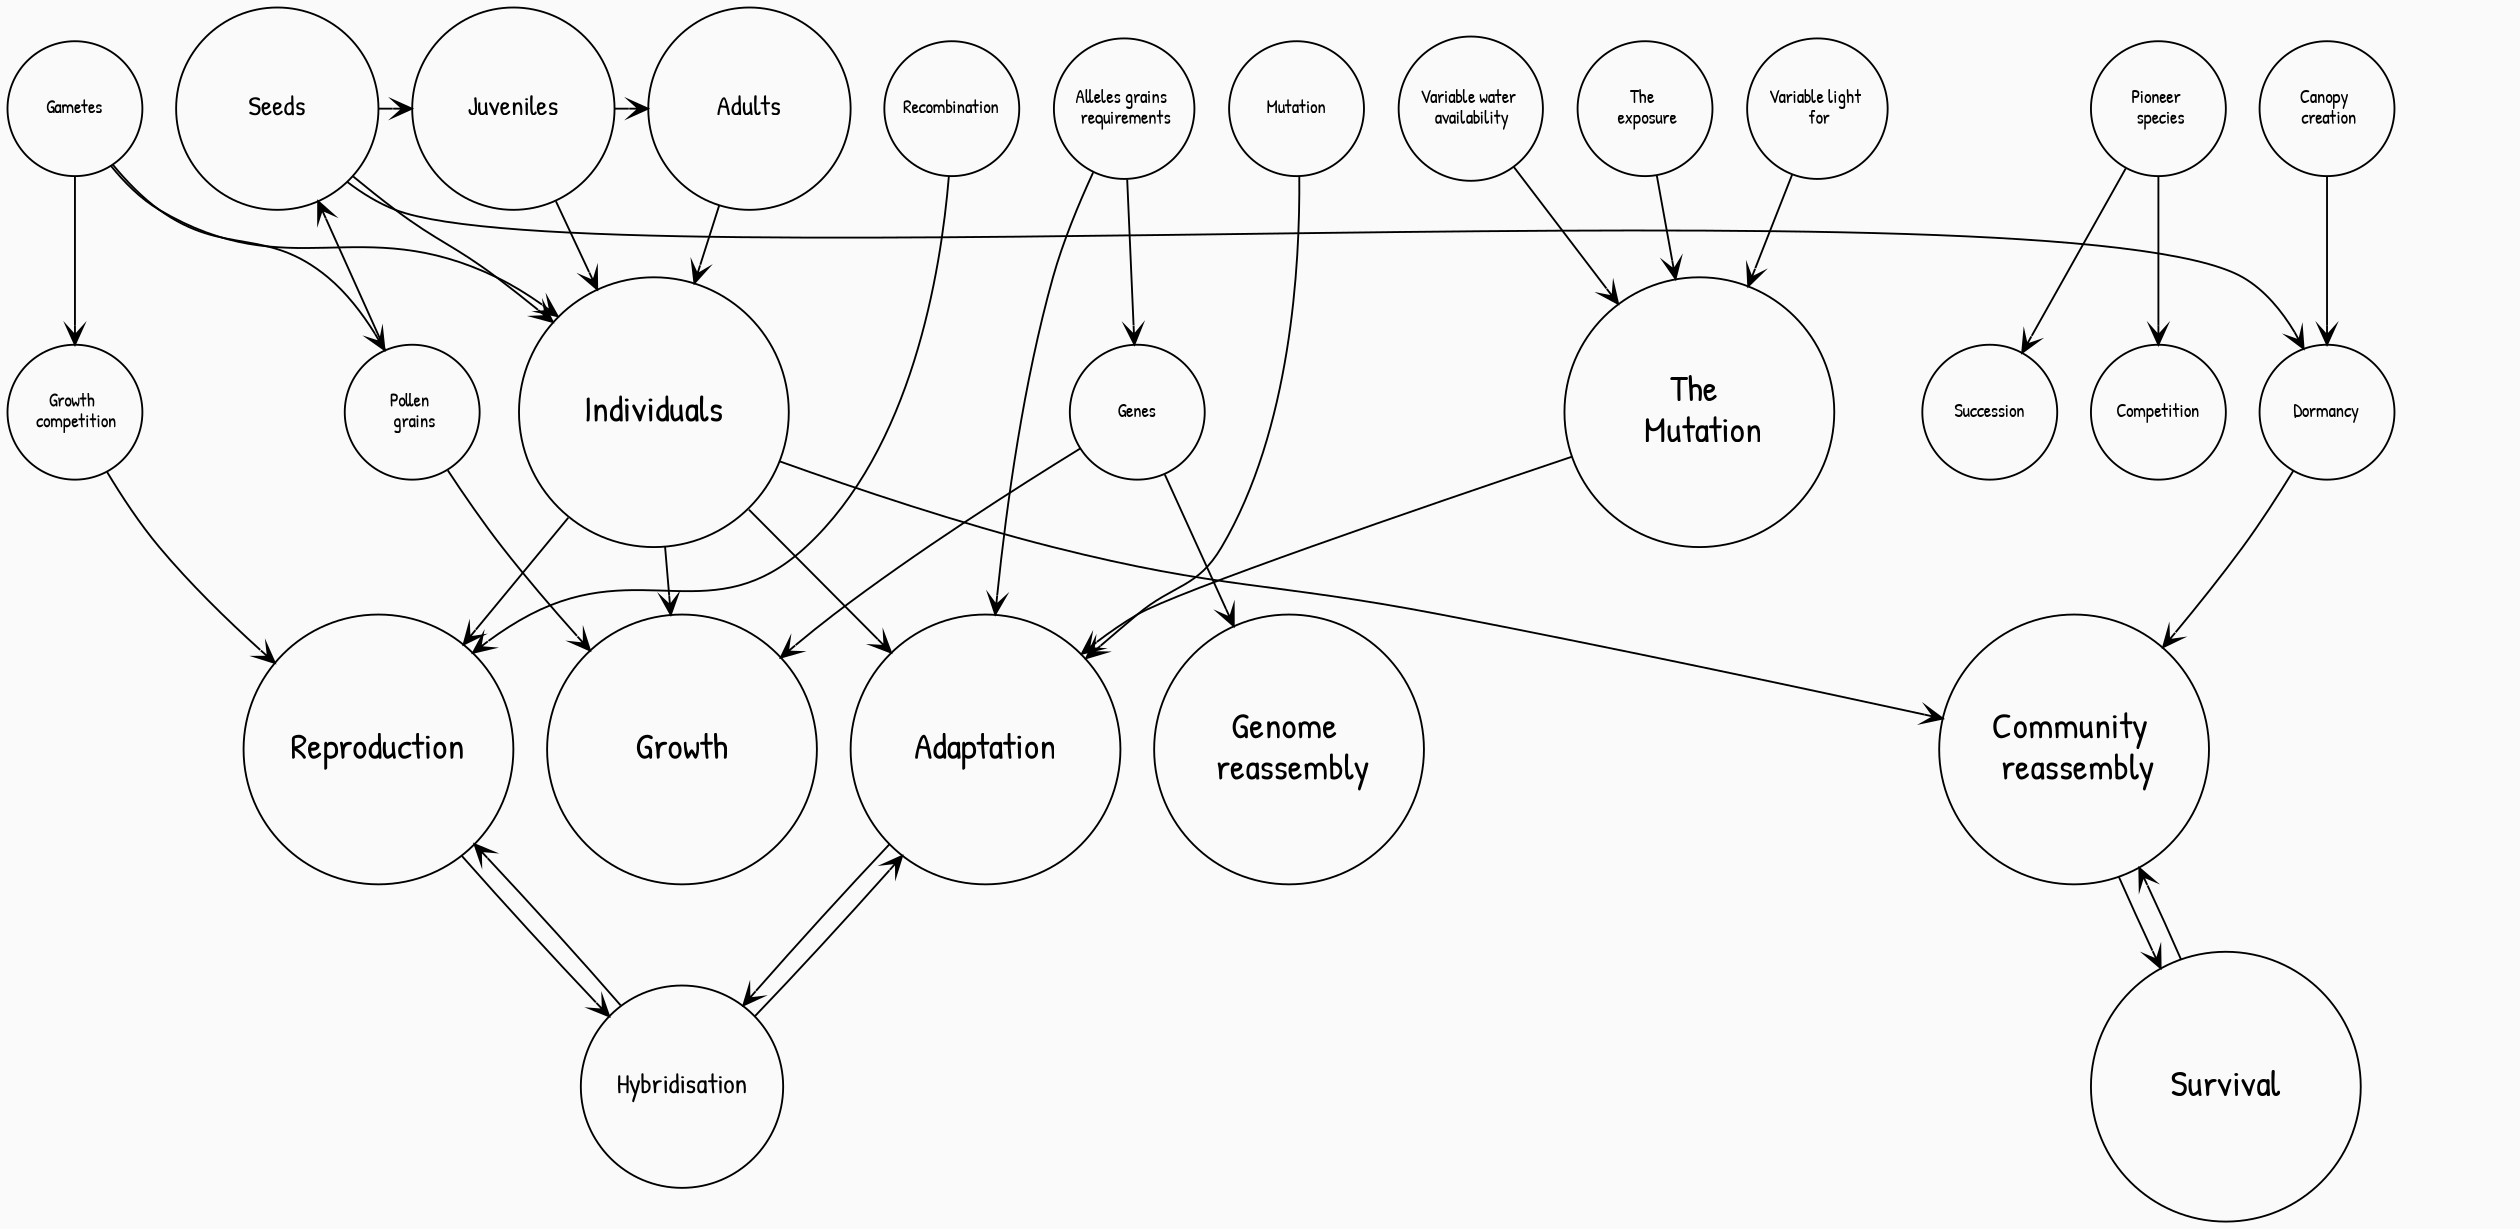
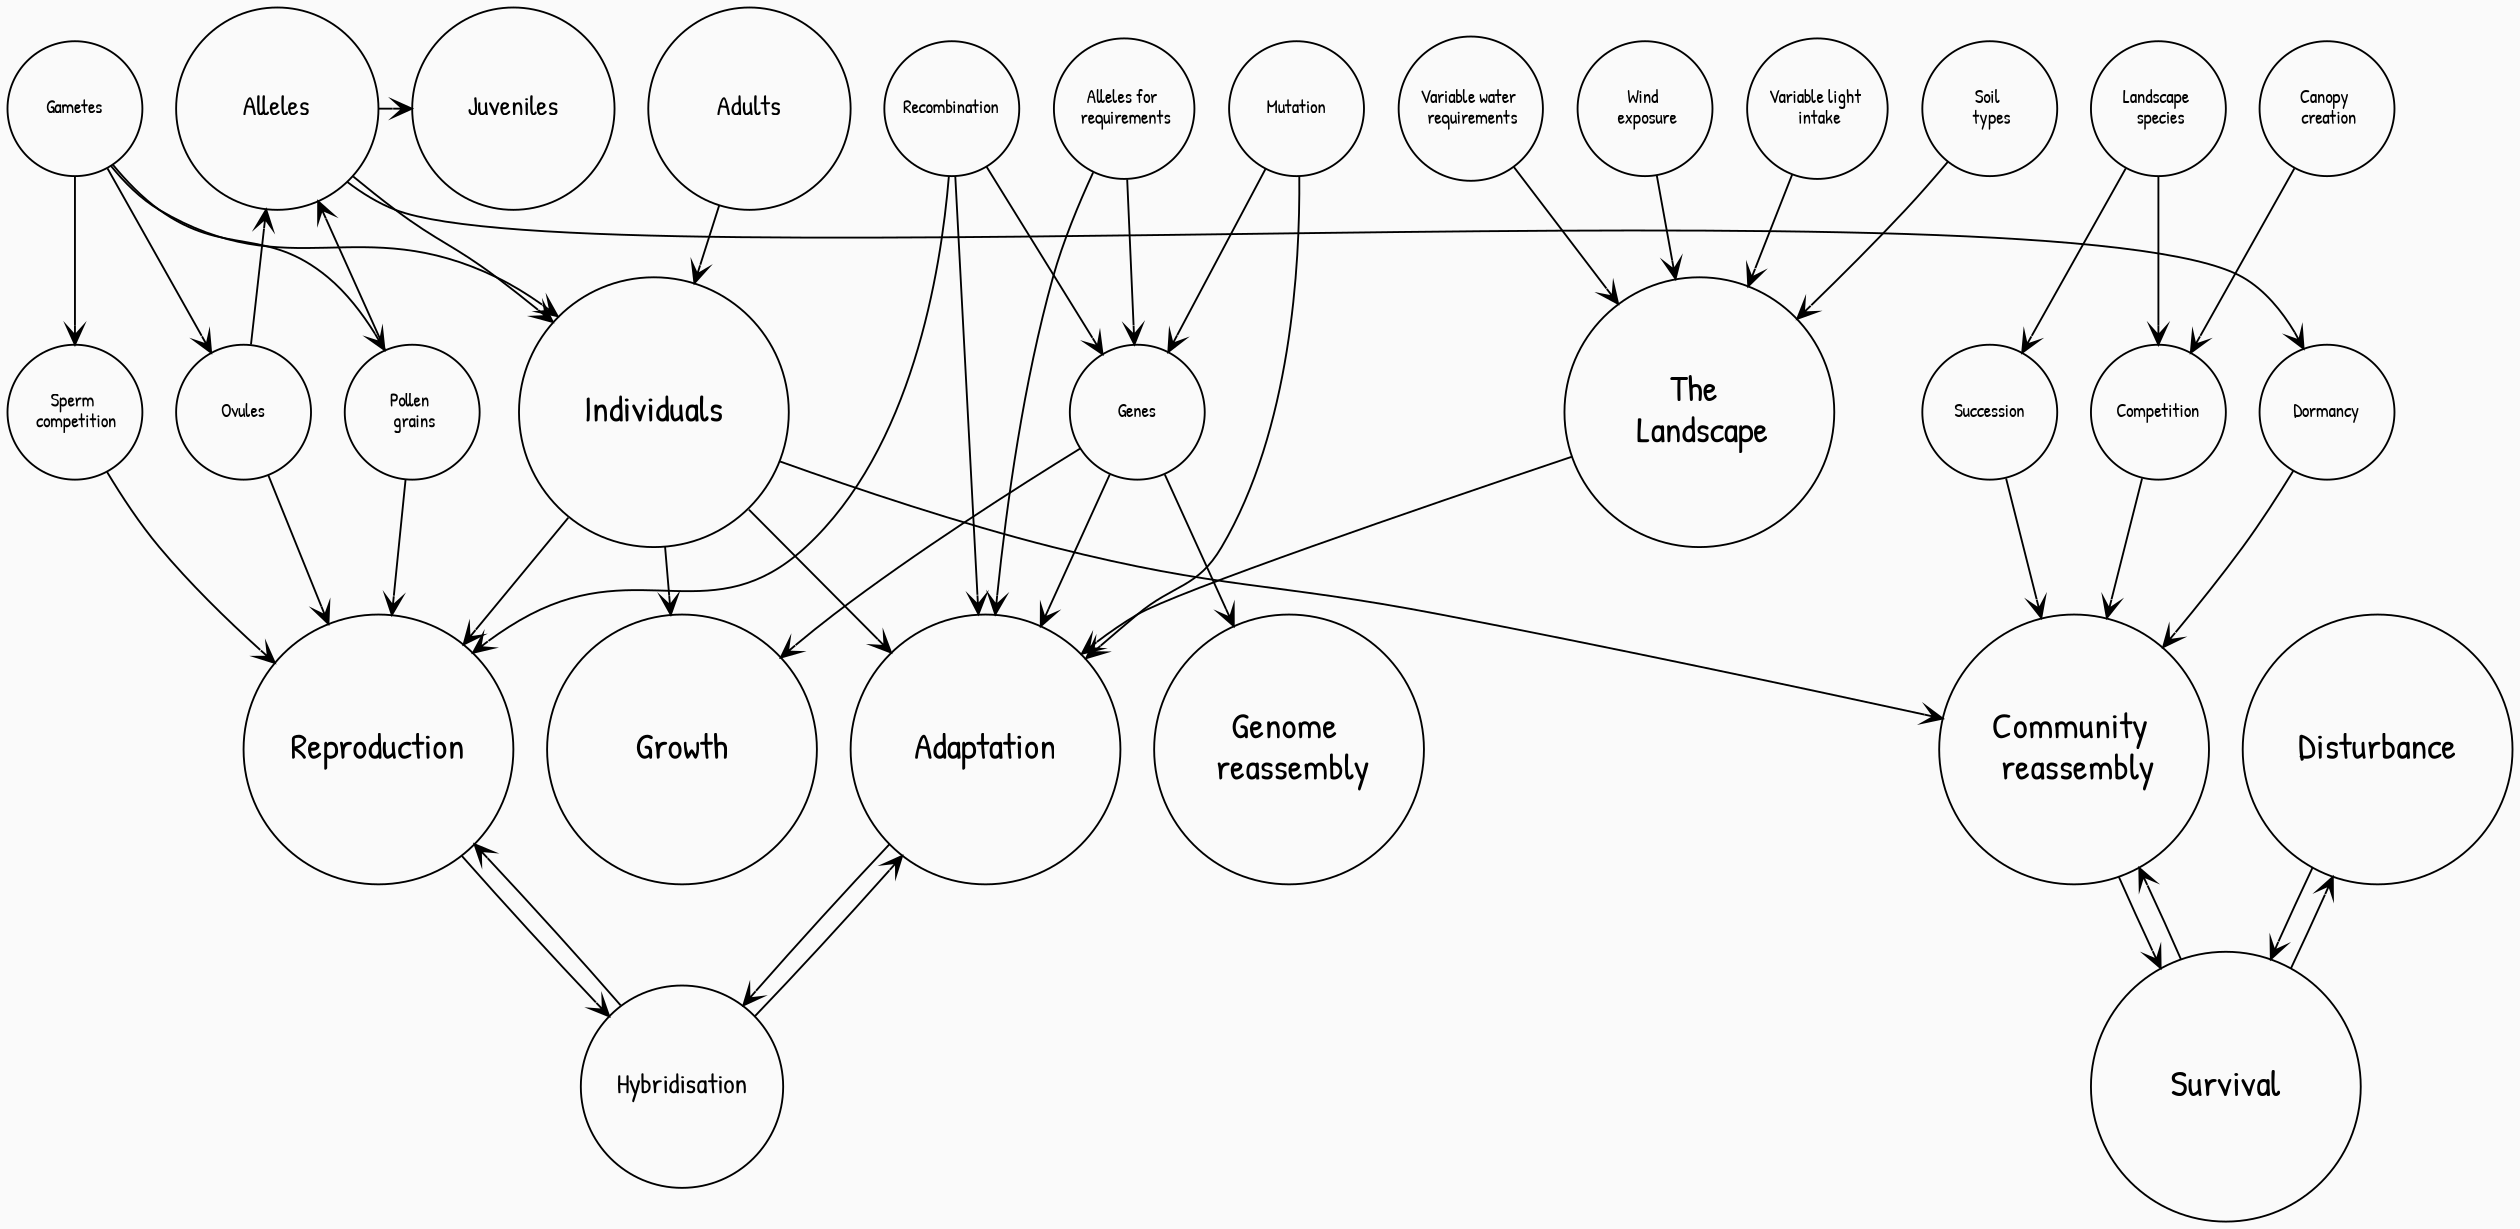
(277, 109) -> (277, 109)
(622, 109) -> none
(1124, 109) -> (1124, 109)
(1471, 109) -> (1471, 109)
(1645, 109) -> (1645, 109)
(1817, 109) -> (1817, 109)
none -> (1990, 109)
(2158, 109) -> (2158, 109)
(576, 244) -> none
(2327, 251) -> (2247, 252)
none -> (1040, 252)
none -> (1221, 252)
none -> (966, 386)
(75, 412) -> (75, 412)
none -> (244, 412)
(1699, 412) -> (1699, 412)
none -> (2021, 539)
none -> (2127, 539)
none -> (1079, 542)
(509, 556) -> (400, 538)
none -> (2378, 749)
